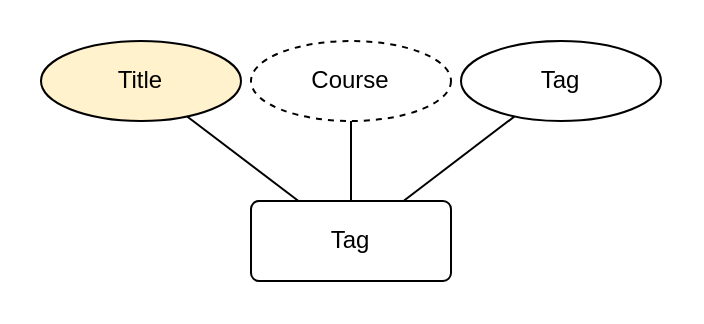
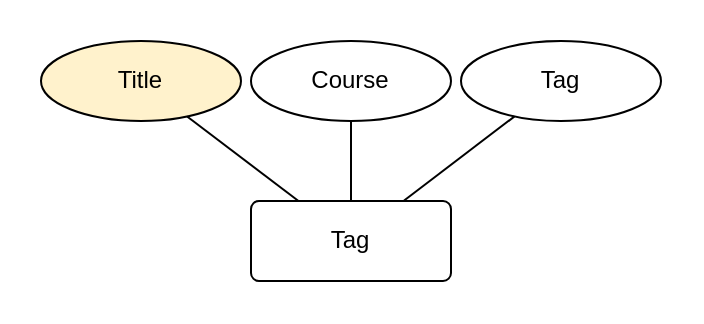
(351, 81) -> (351, 81)
